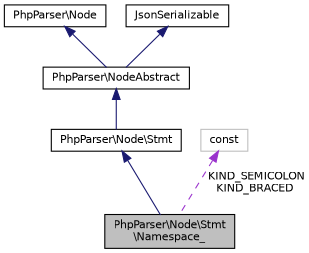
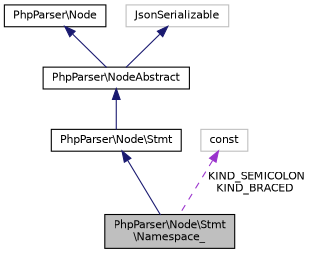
(177, 16) -> (177, 16)
